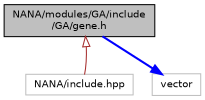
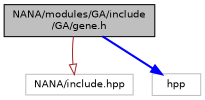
(86, 61) -> (73, 50)
(176, 85) -> (176, 85)
